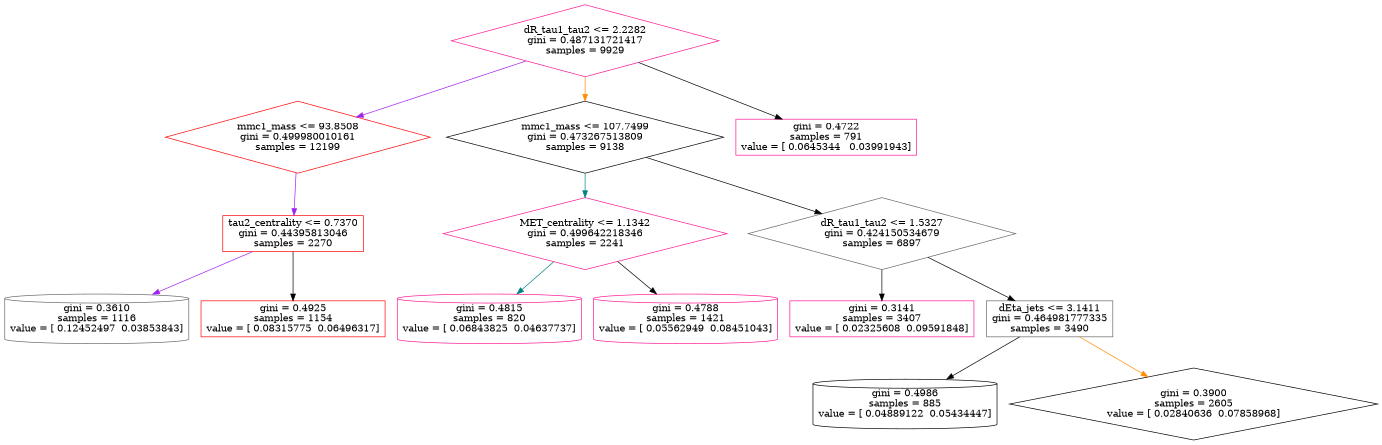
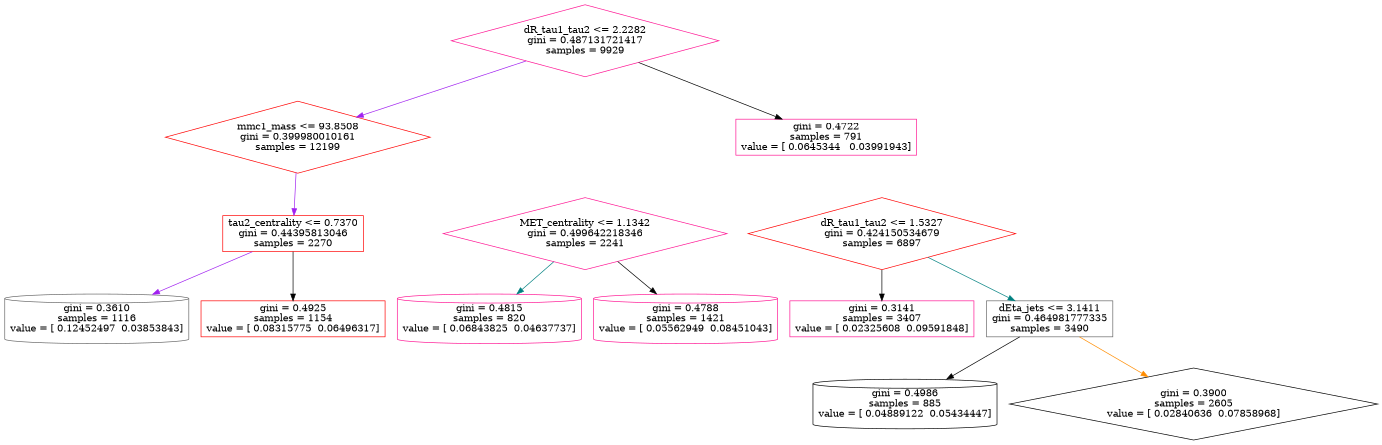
(298, 137) -> (298, 137)
(585, 137) -> none
(882, 234) -> (882, 234)
(968, 277) -> (968, 277)
